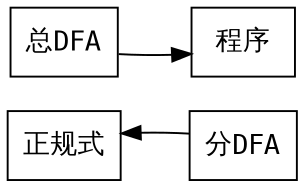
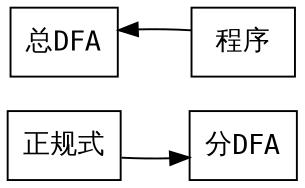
(145, 55) -> (165, 29)
(165, 133) -> (146, 158)
